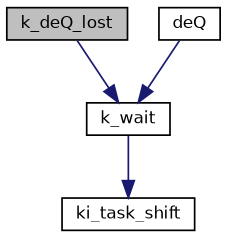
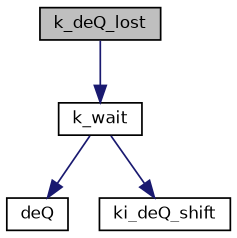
(164, 64) -> (74, 160)
(128, 214) -> (165, 214)
